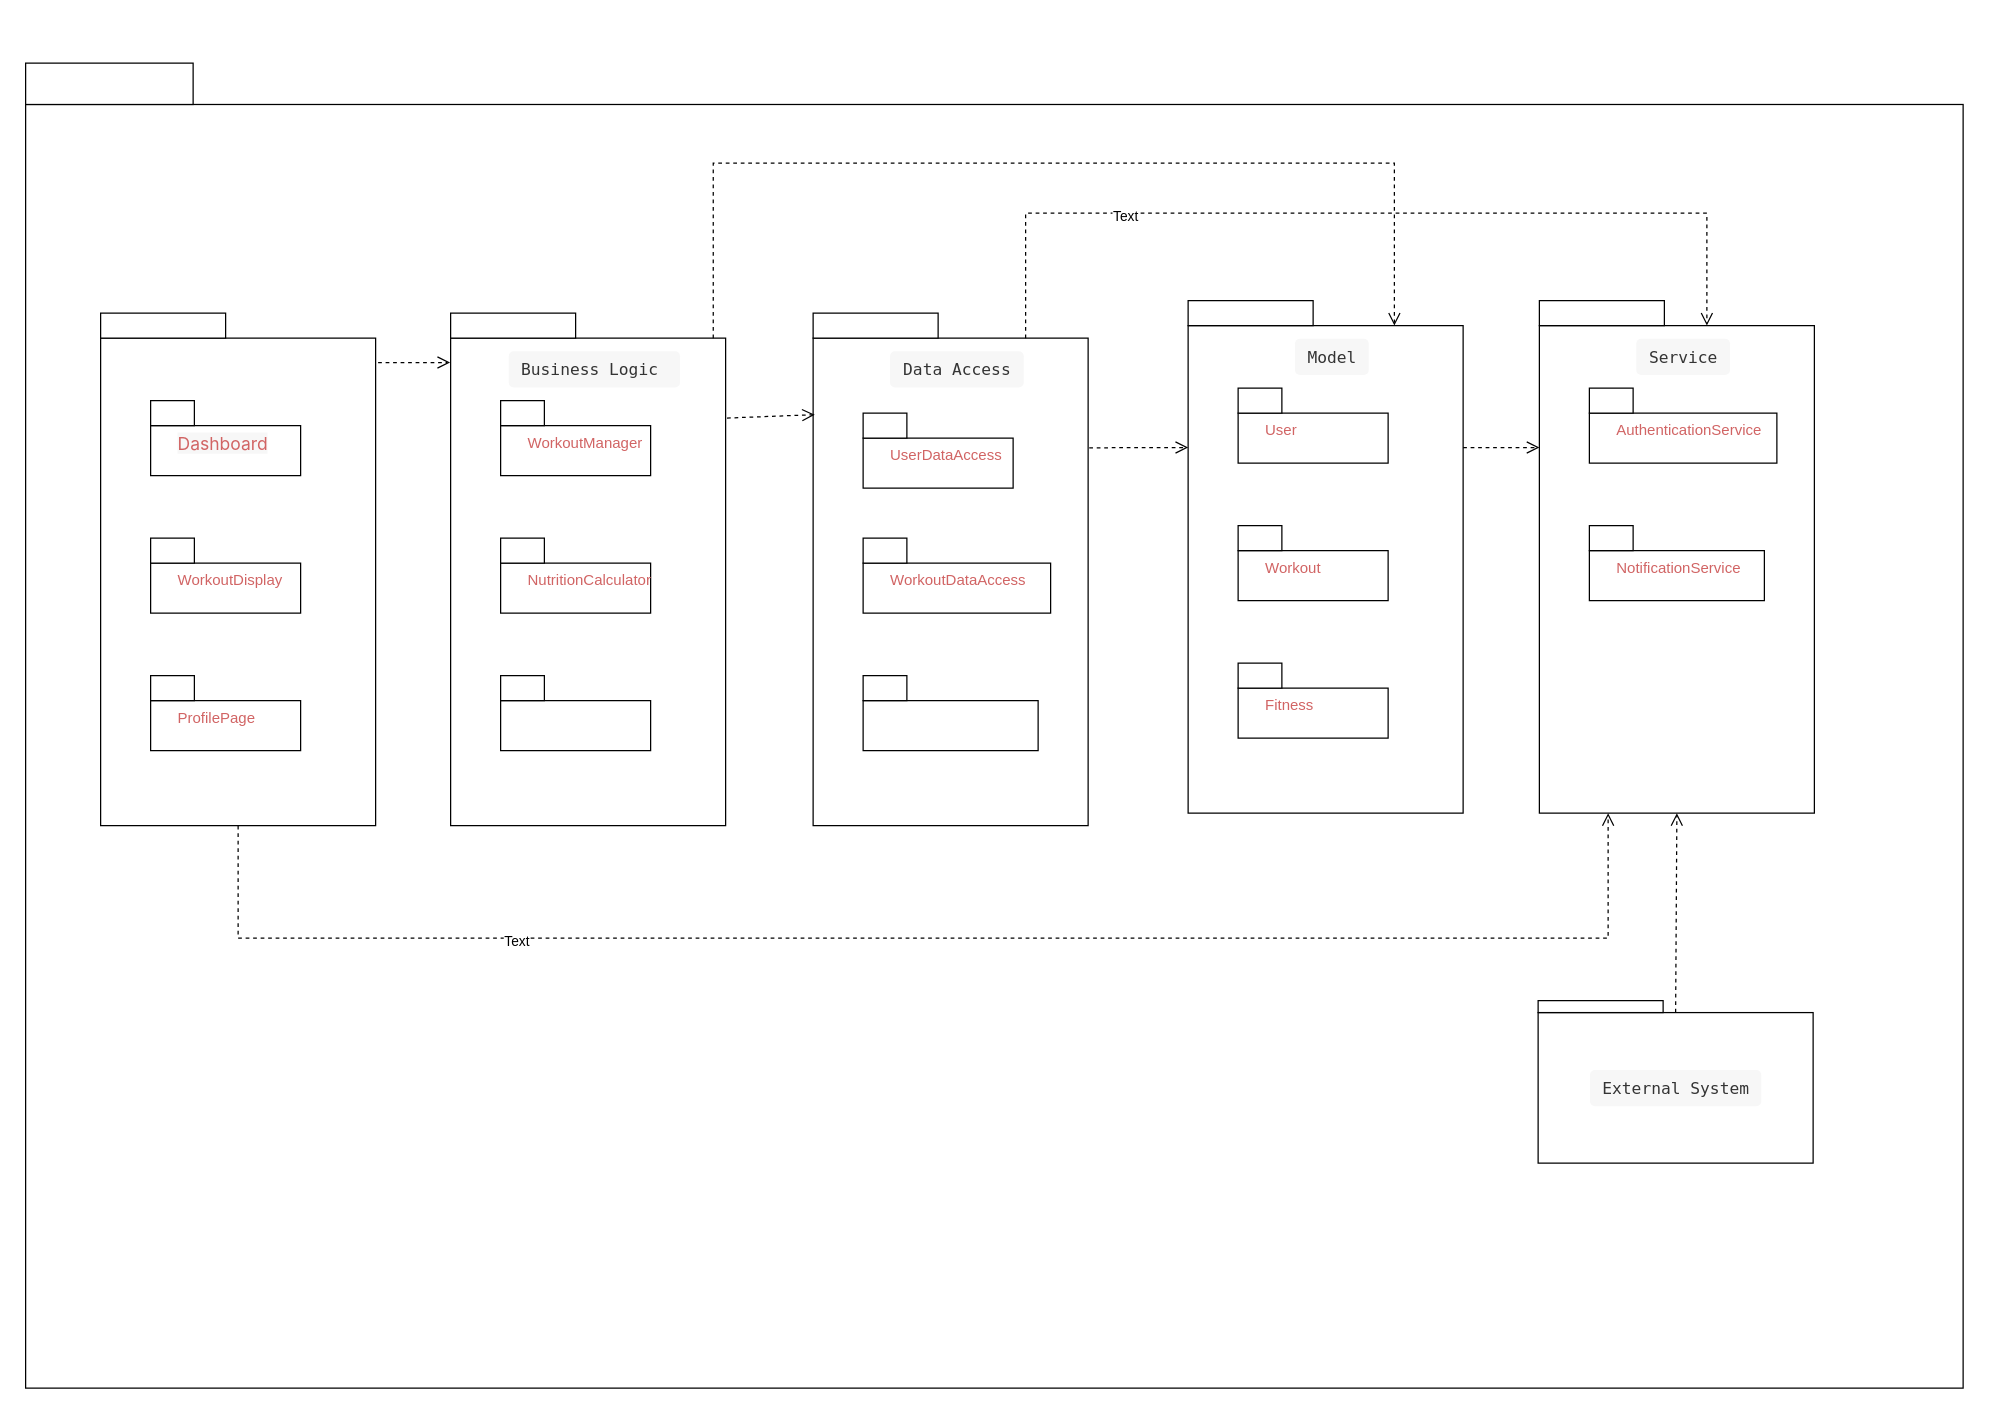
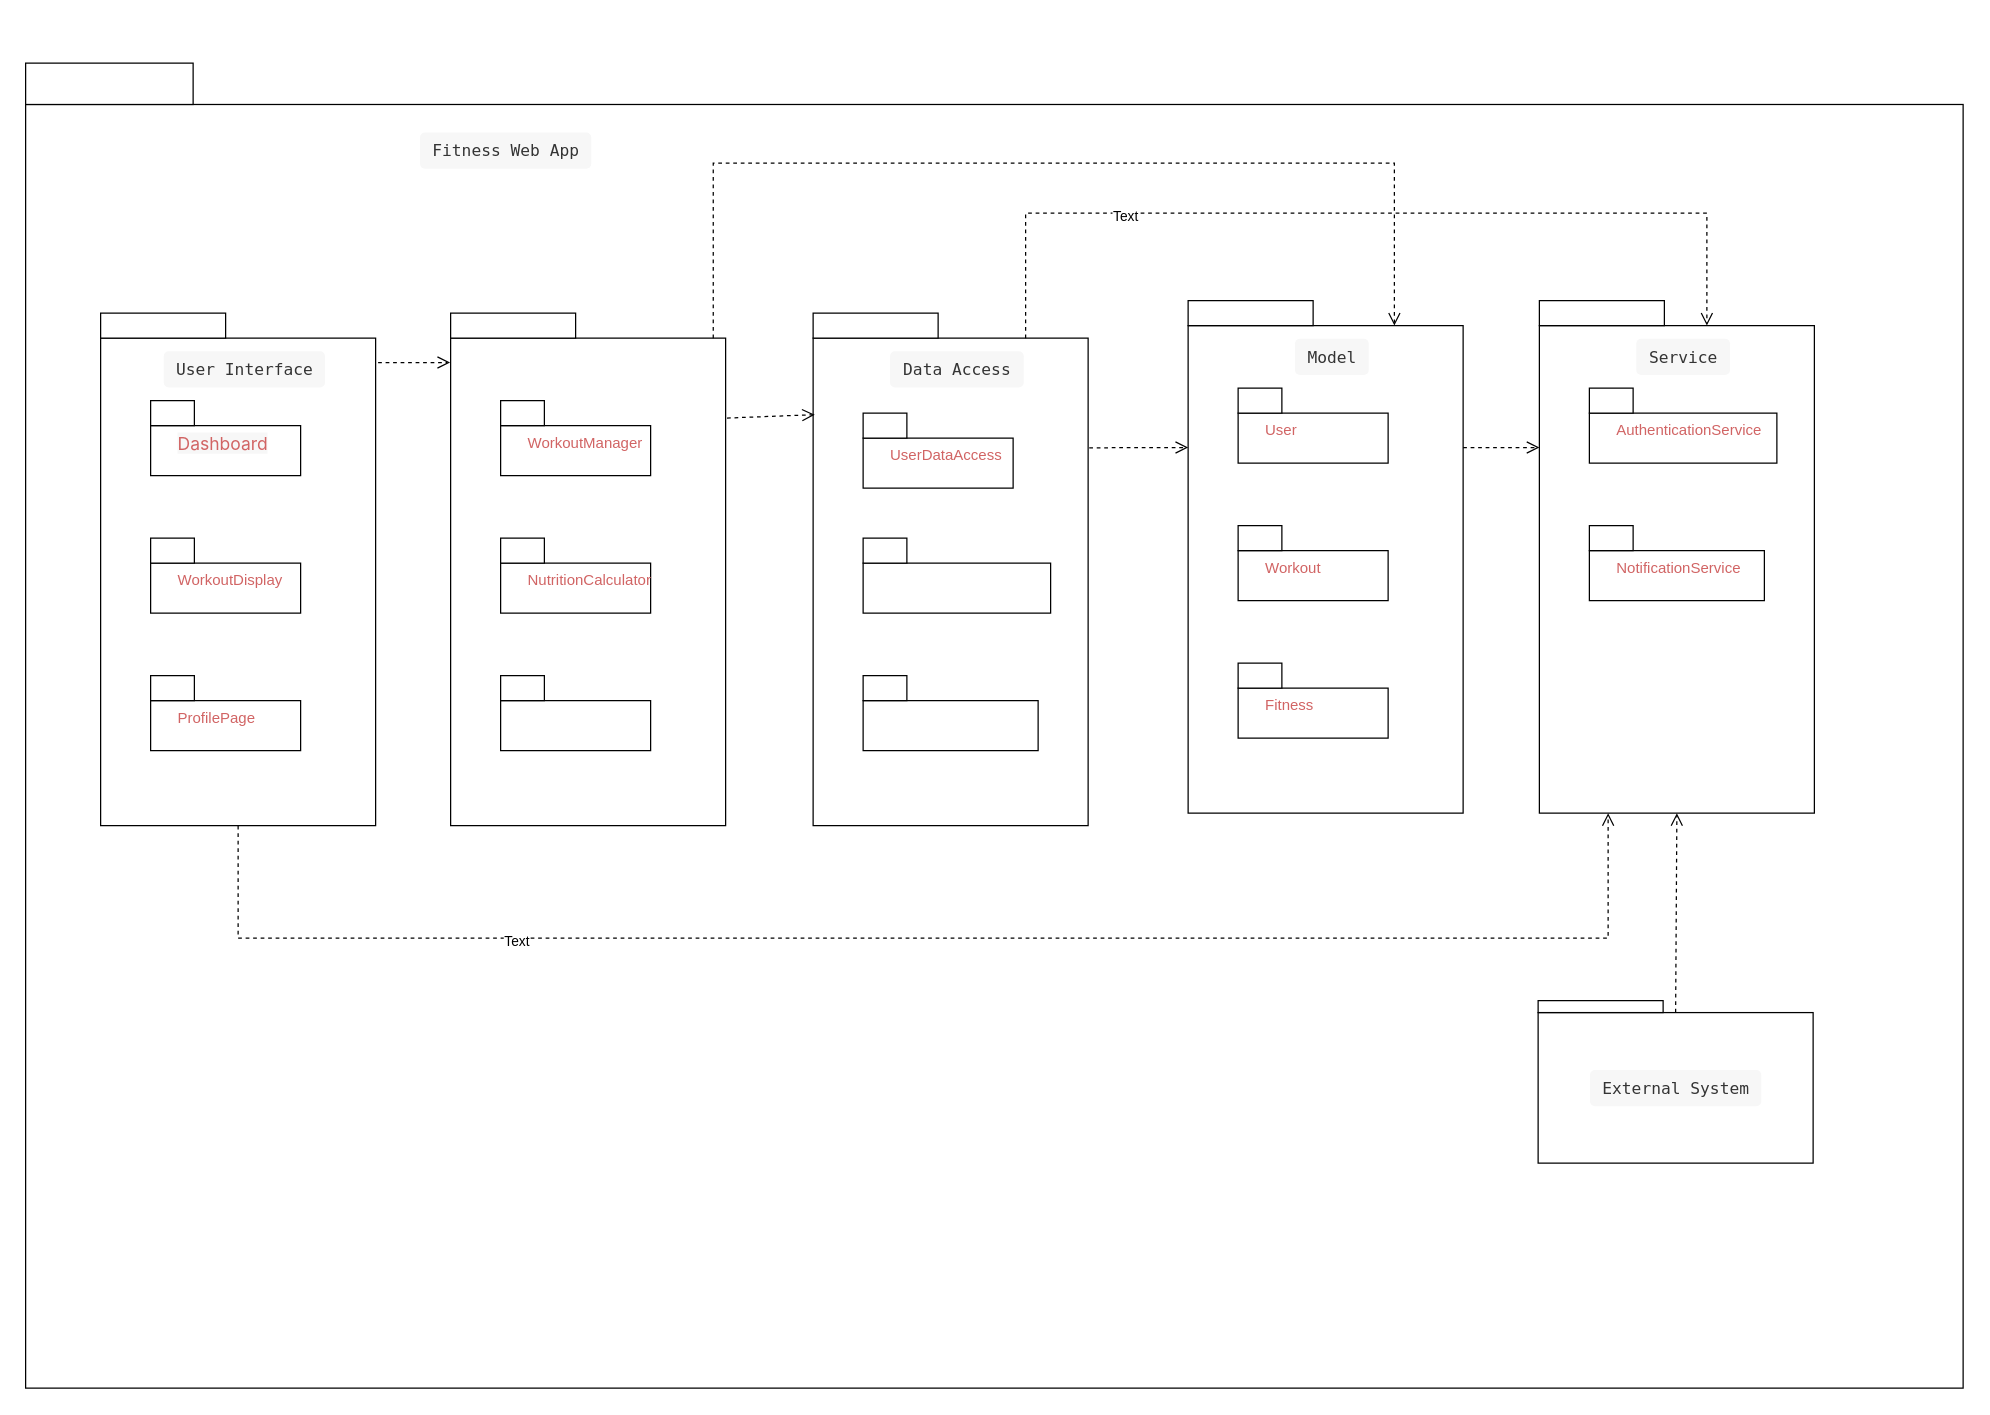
none -> (506, 151)
none -> (244, 369)
(594, 369) -> none
(951, 588) -> none
